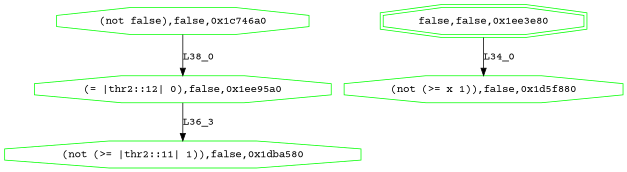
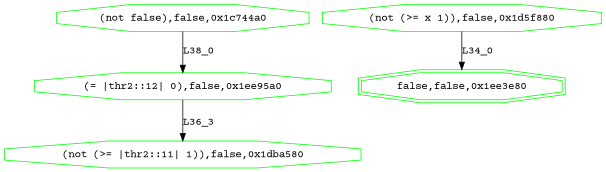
(183, 21) -> (183, 18)
(484, 53) -> (462, 47)
